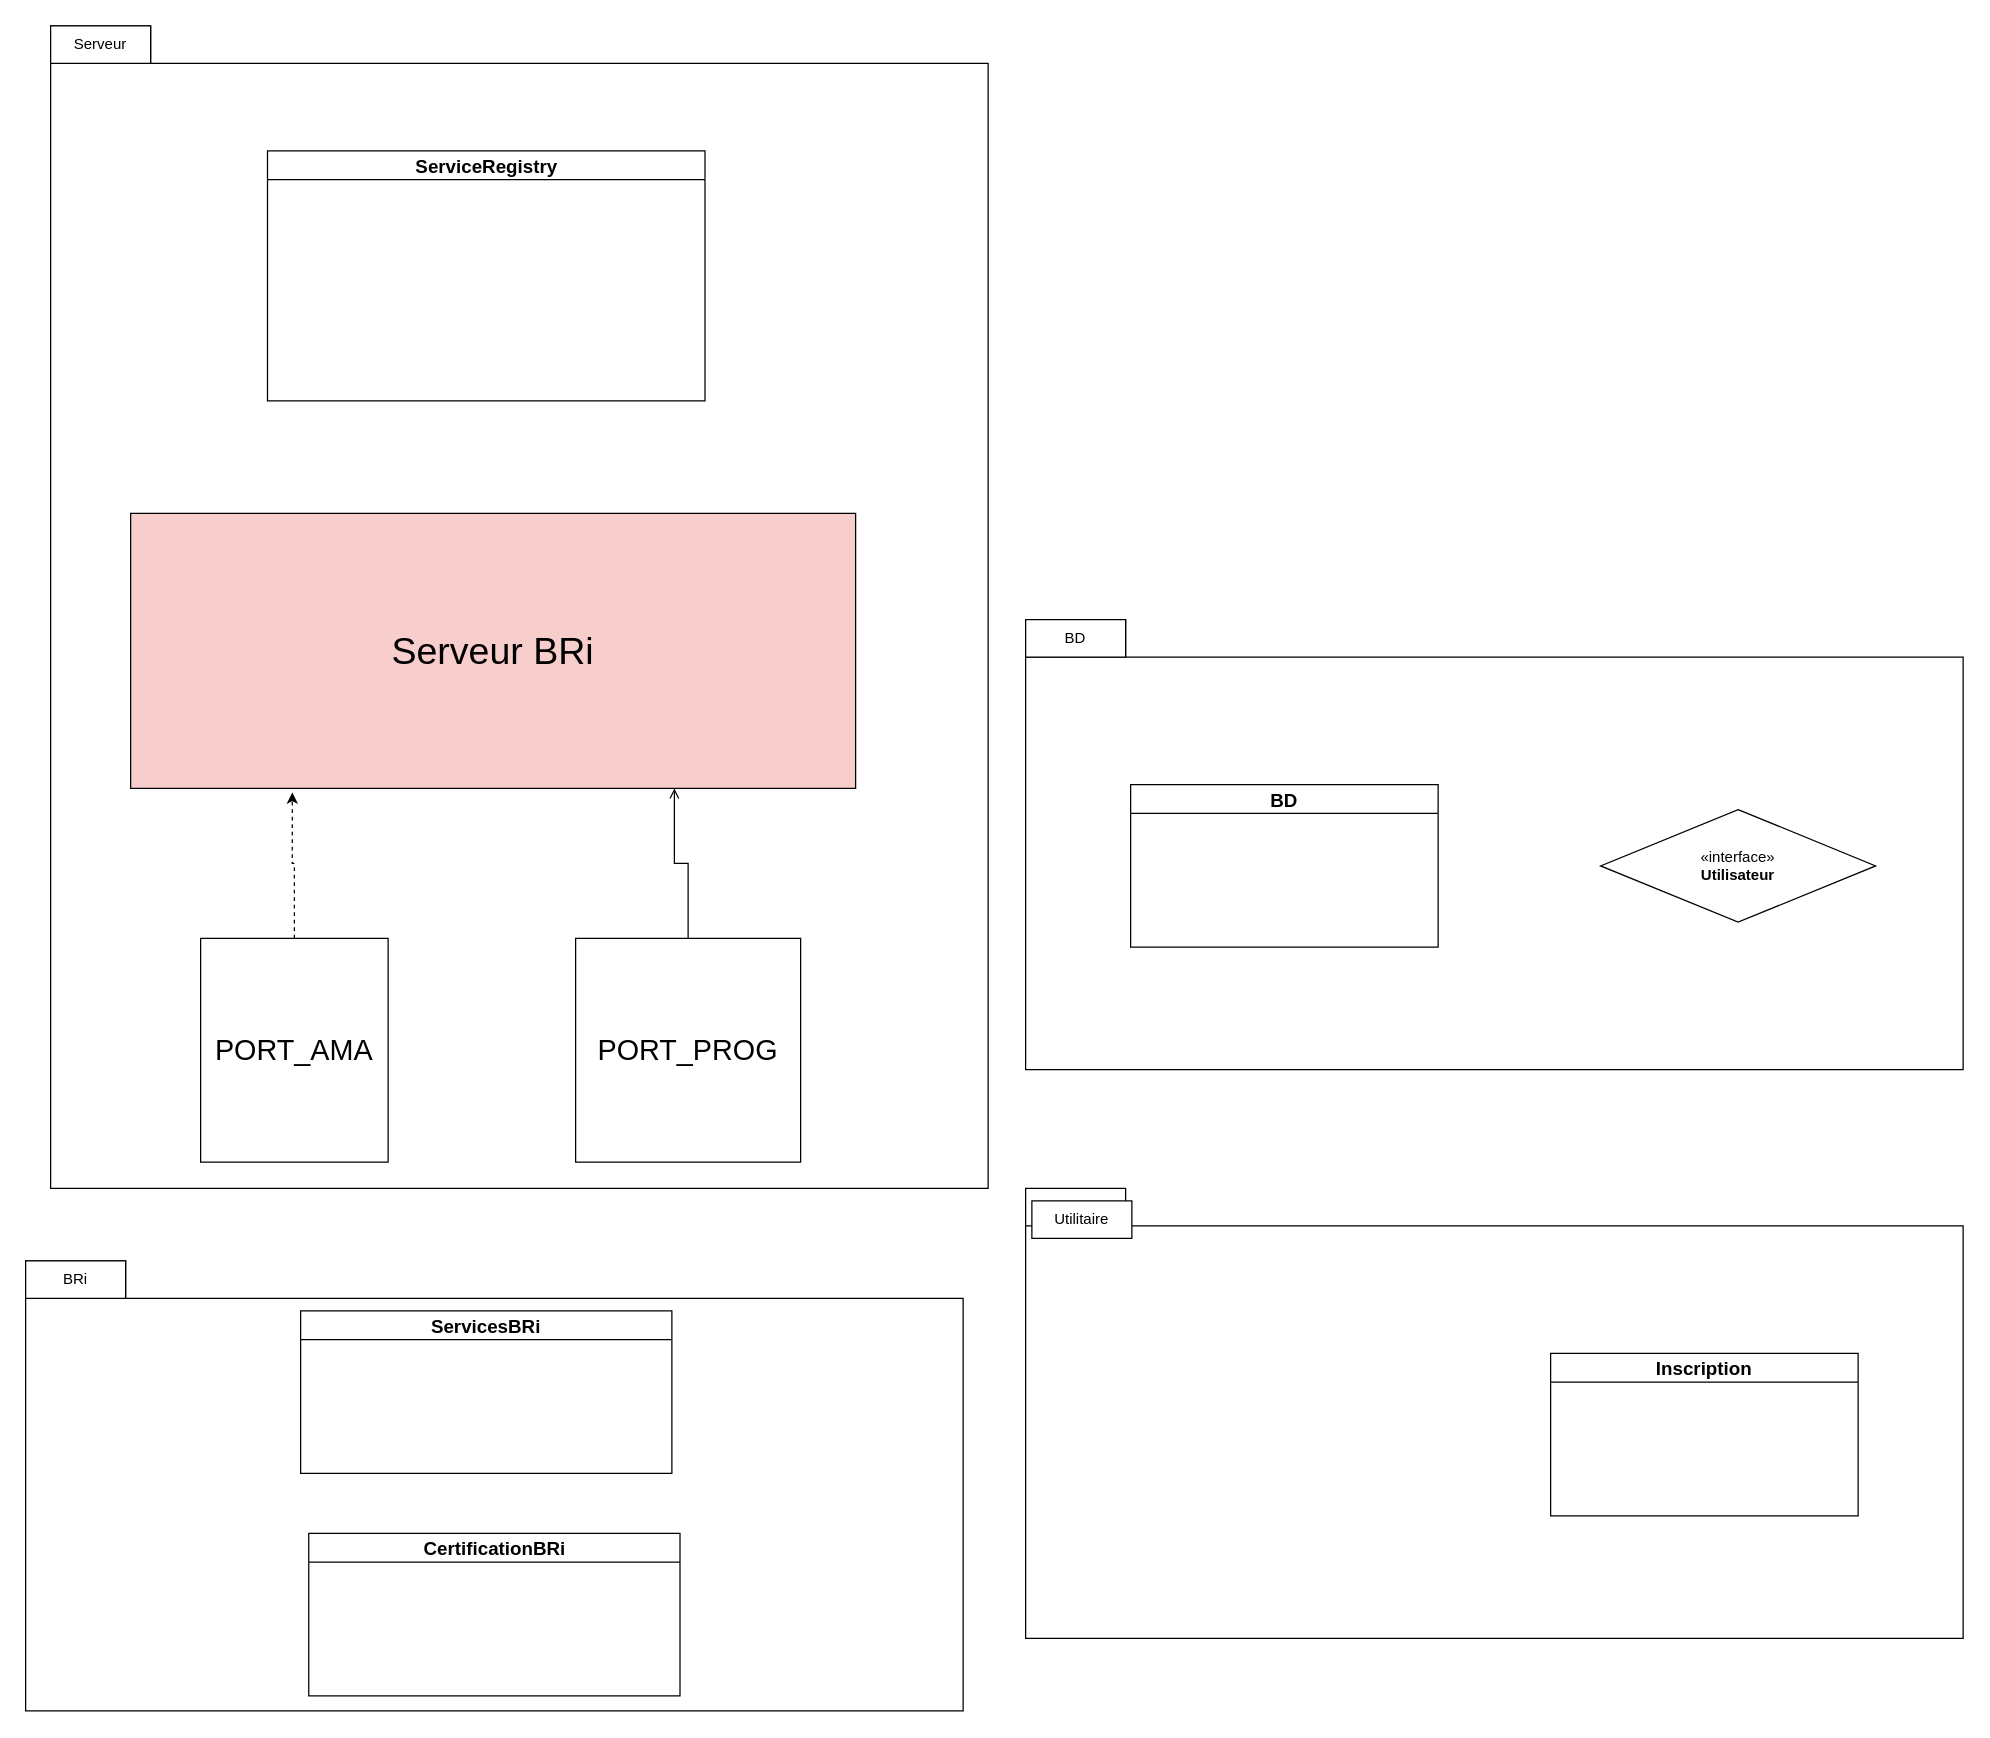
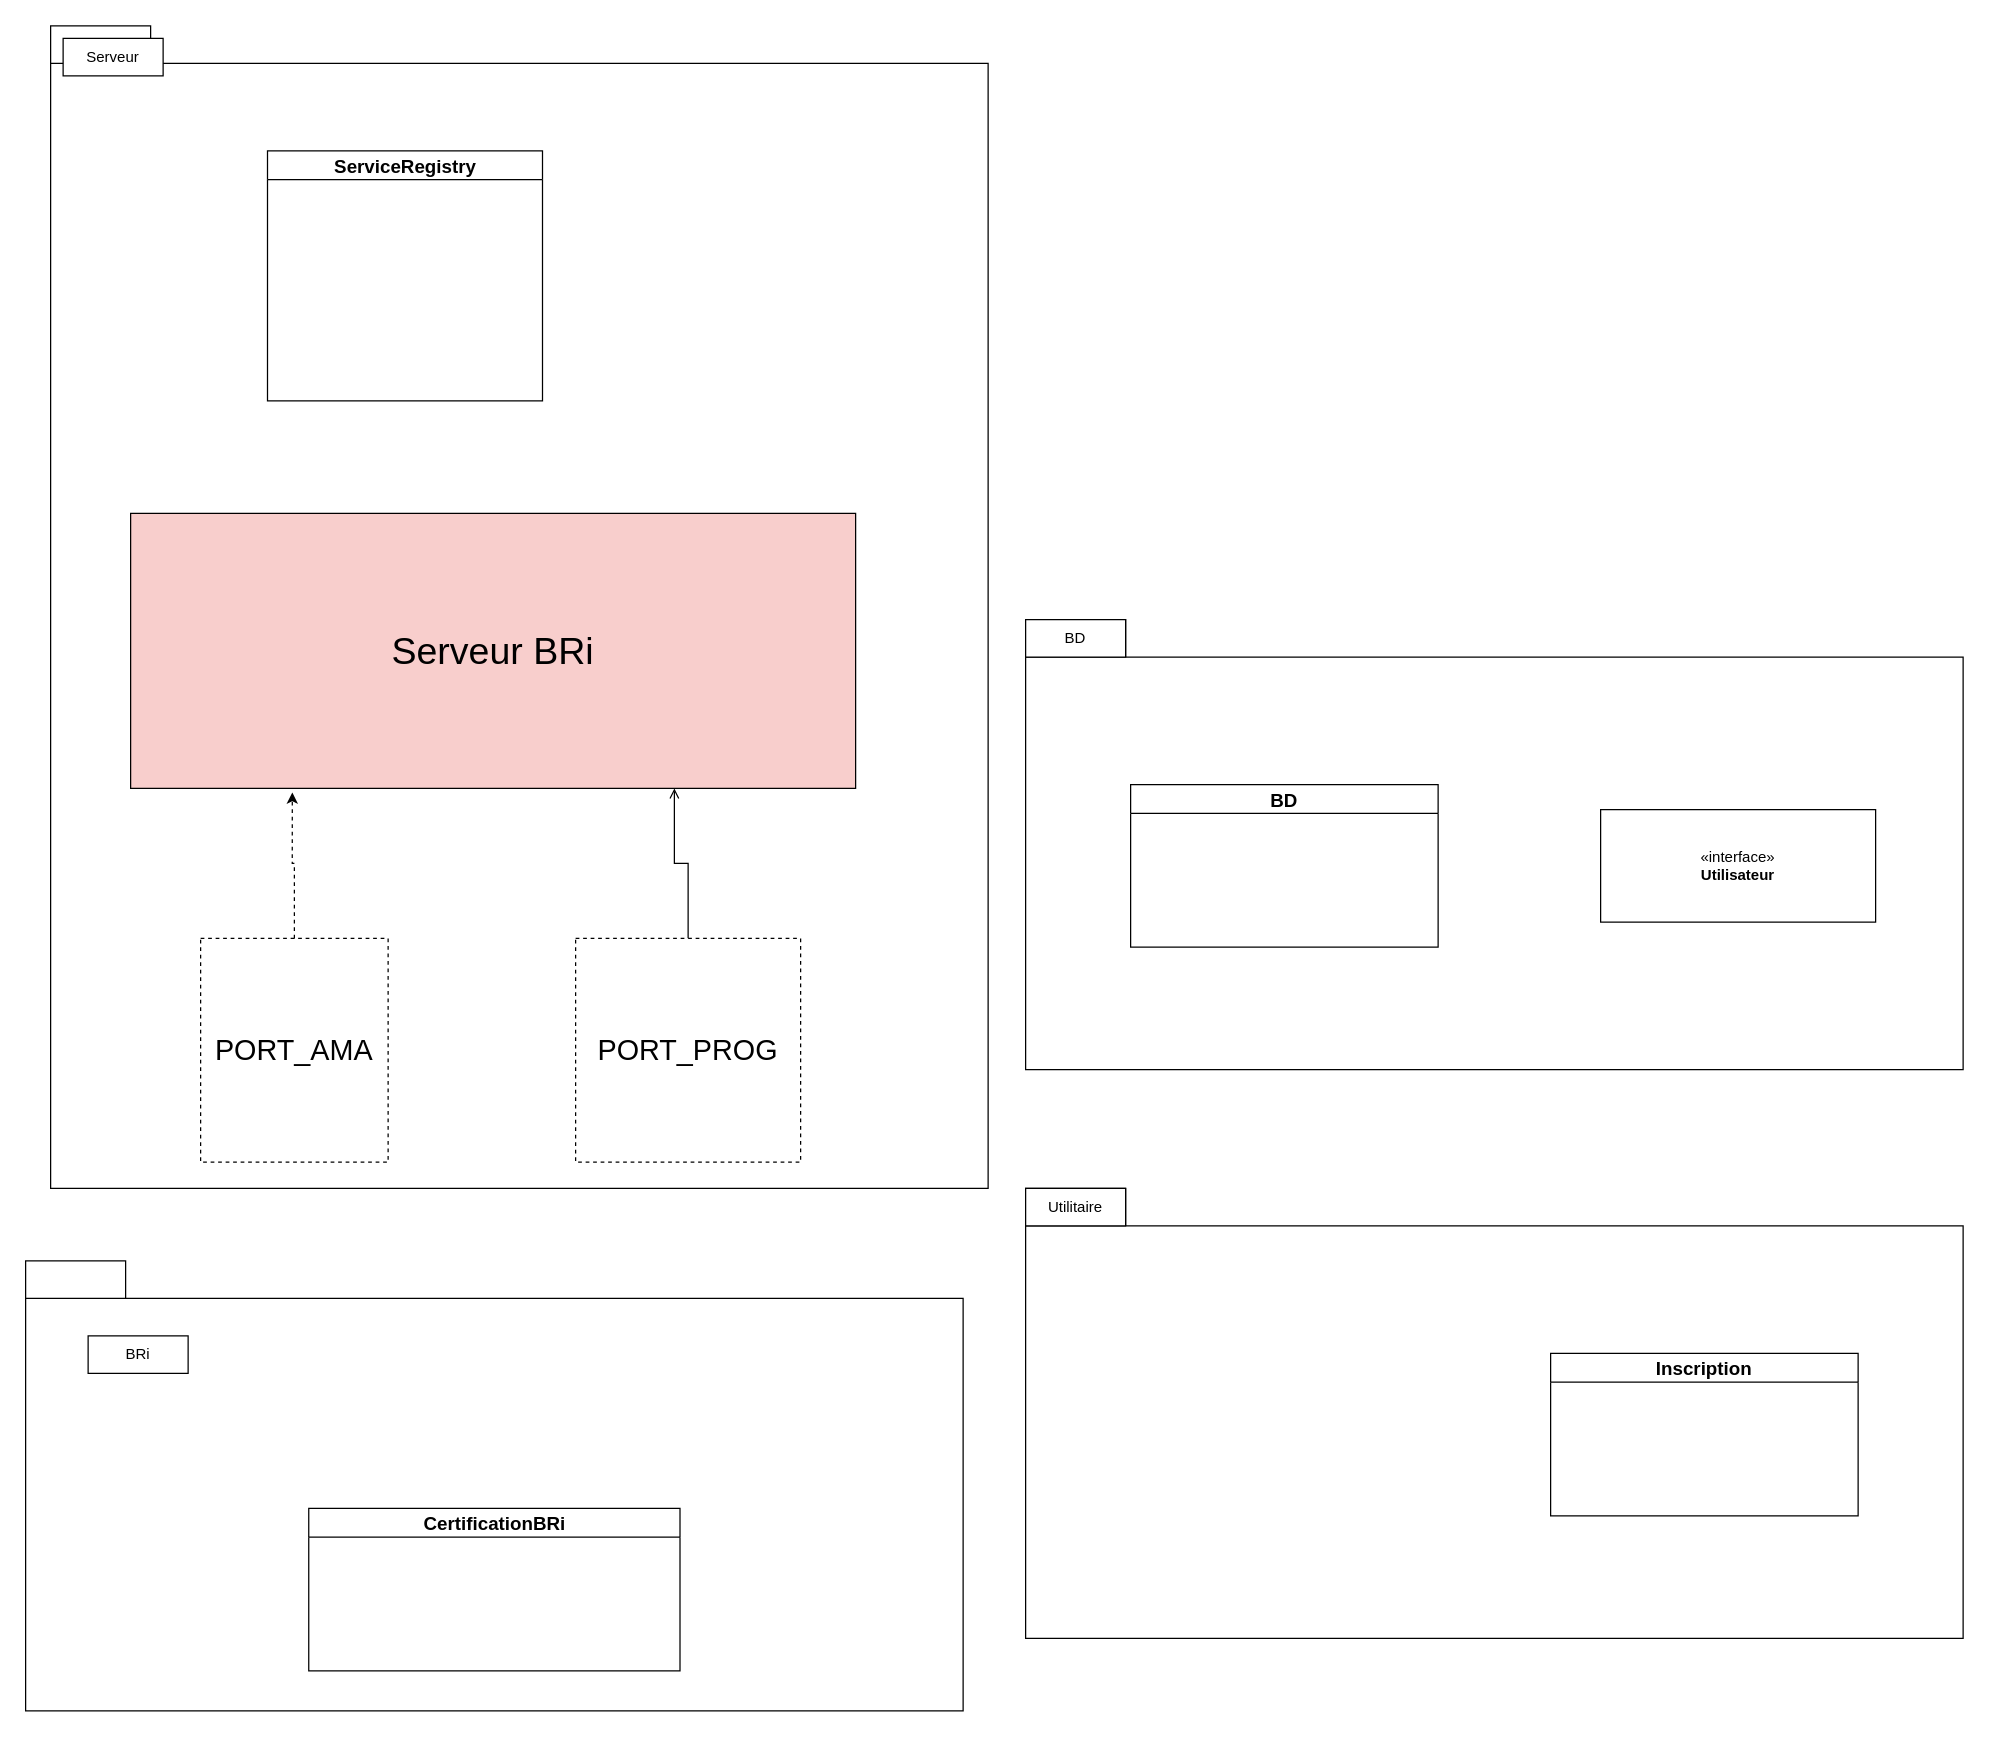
(101, 44) -> (113, 57)
(486, 276) -> (405, 276)
(1738, 866) -> (1738, 866)
(294, 1050) -> (294, 1050)
(688, 1050) -> (688, 1050)
(1082, 1219) -> (1076, 1207)
(76, 1279) -> (138, 1354)
(486, 1392) -> none
(494, 1614) -> (494, 1589)
